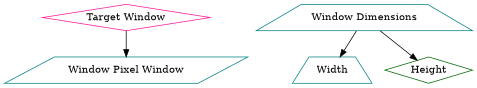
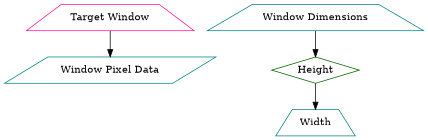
(126, 18) -> (110, 18)
(350, 41) -> (315, 93)
(126, 70) -> (110, 70)
